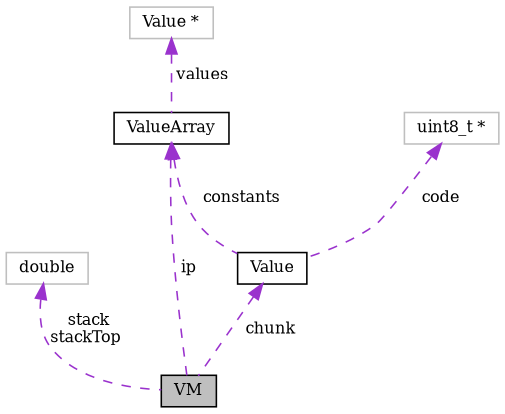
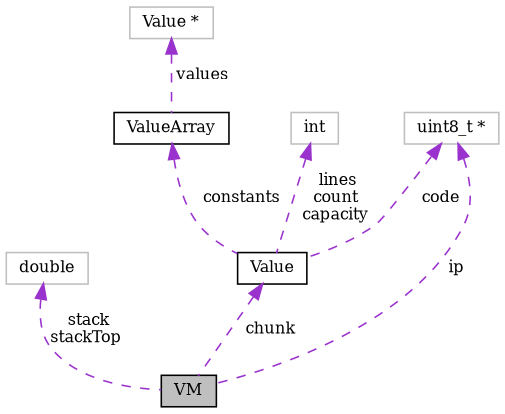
none -> (315, 128)
(175, 268) -> (385, 310)
